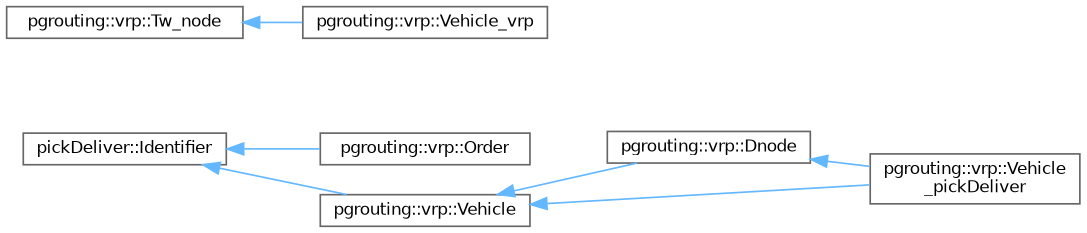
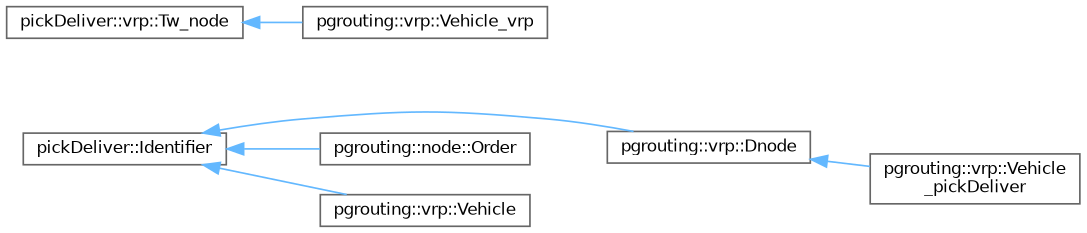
(125, 22) -> (125, 22)
(425, 149) -> (425, 149)
(575, 177) -> (427, 112)
(709, 194) -> none
